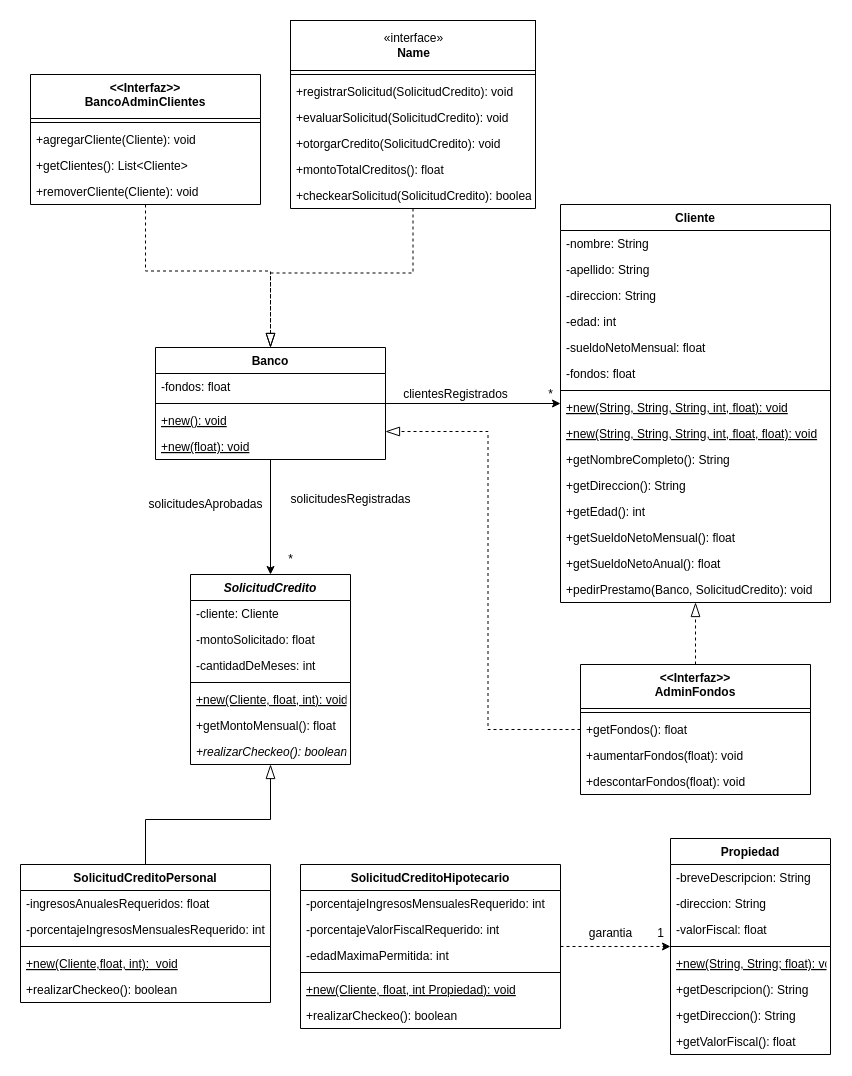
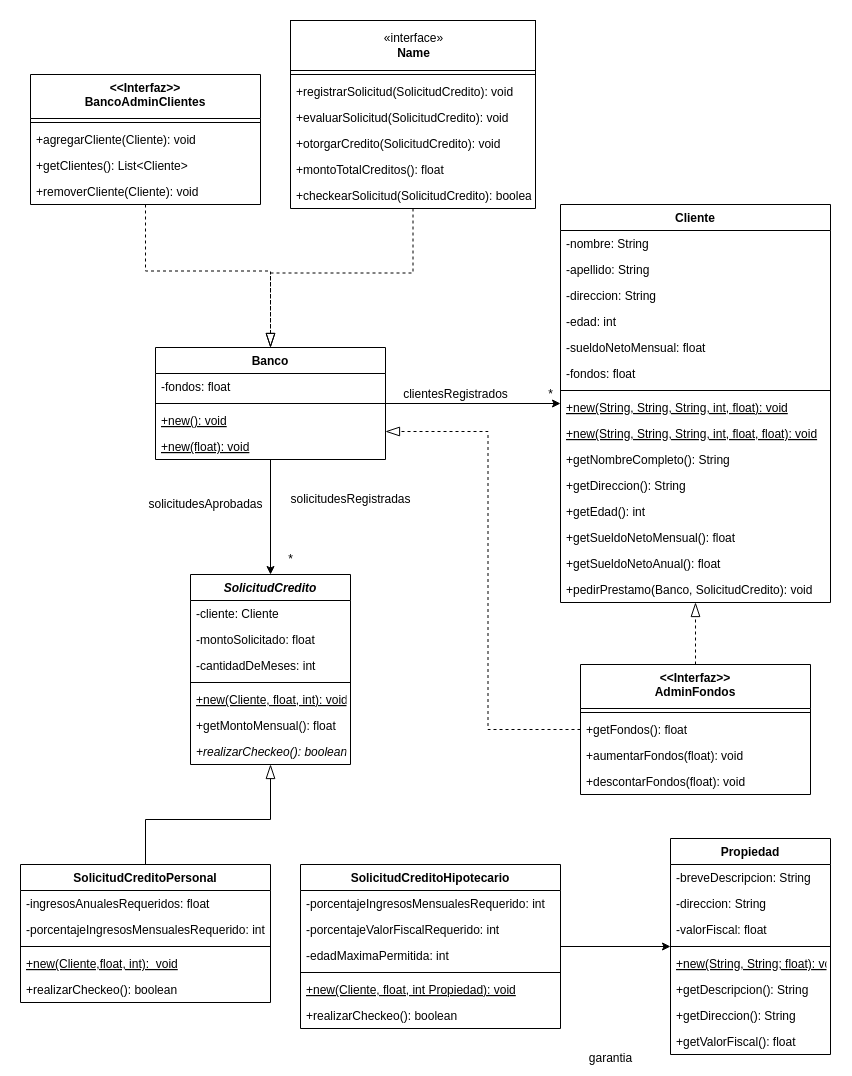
(611, 934) -> (611, 1059)
(661, 934) -> none
(613, 947) -> (613, 947)
